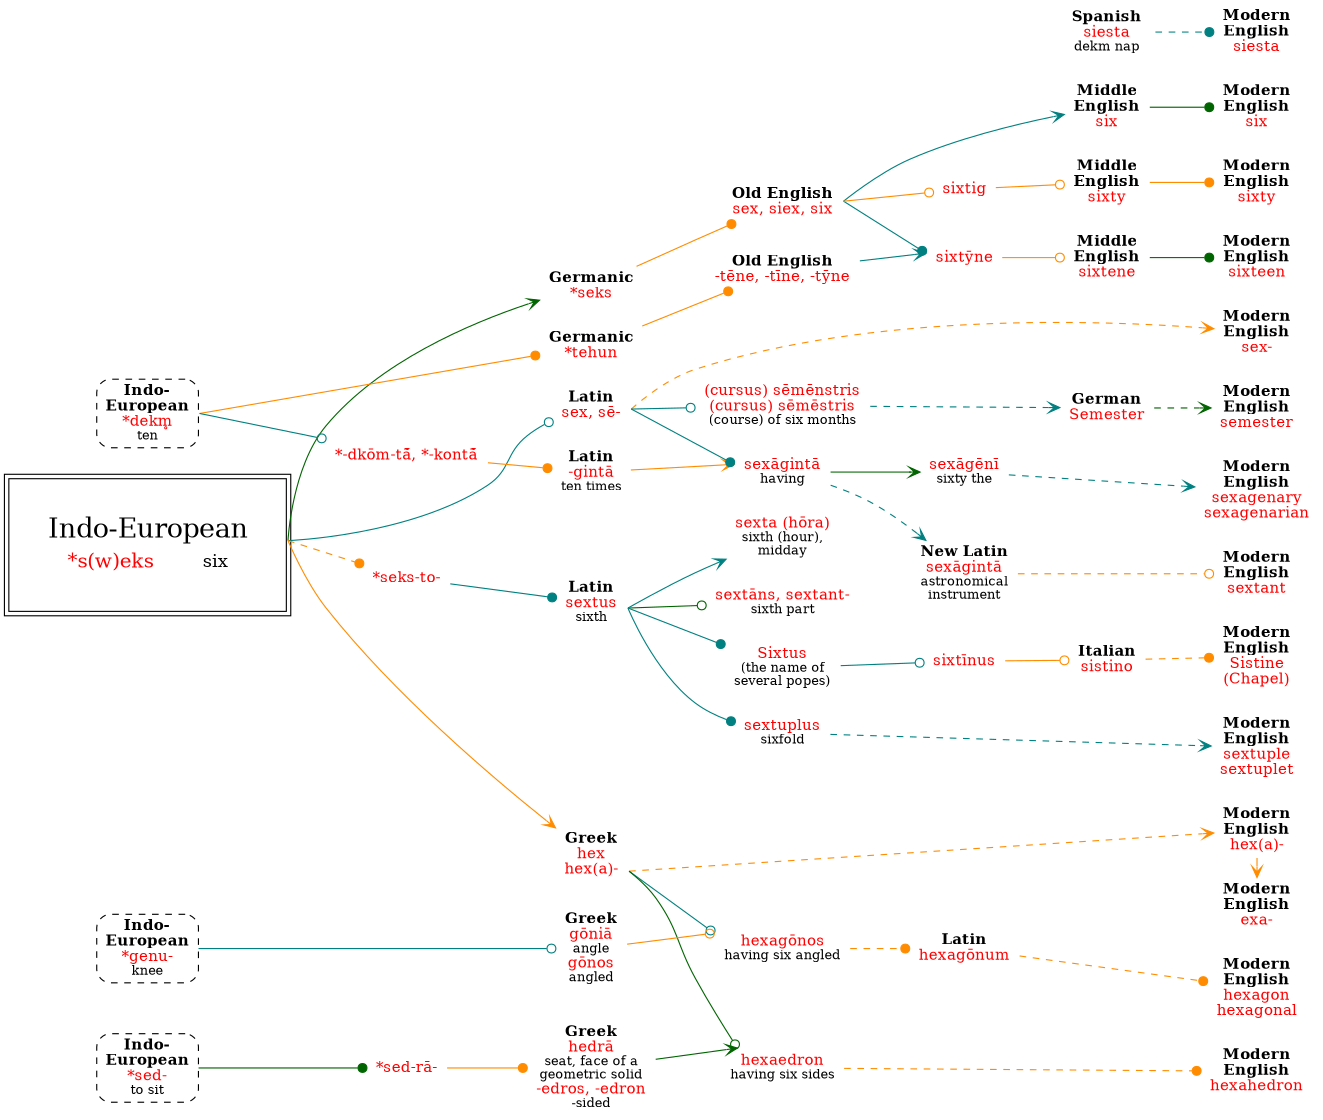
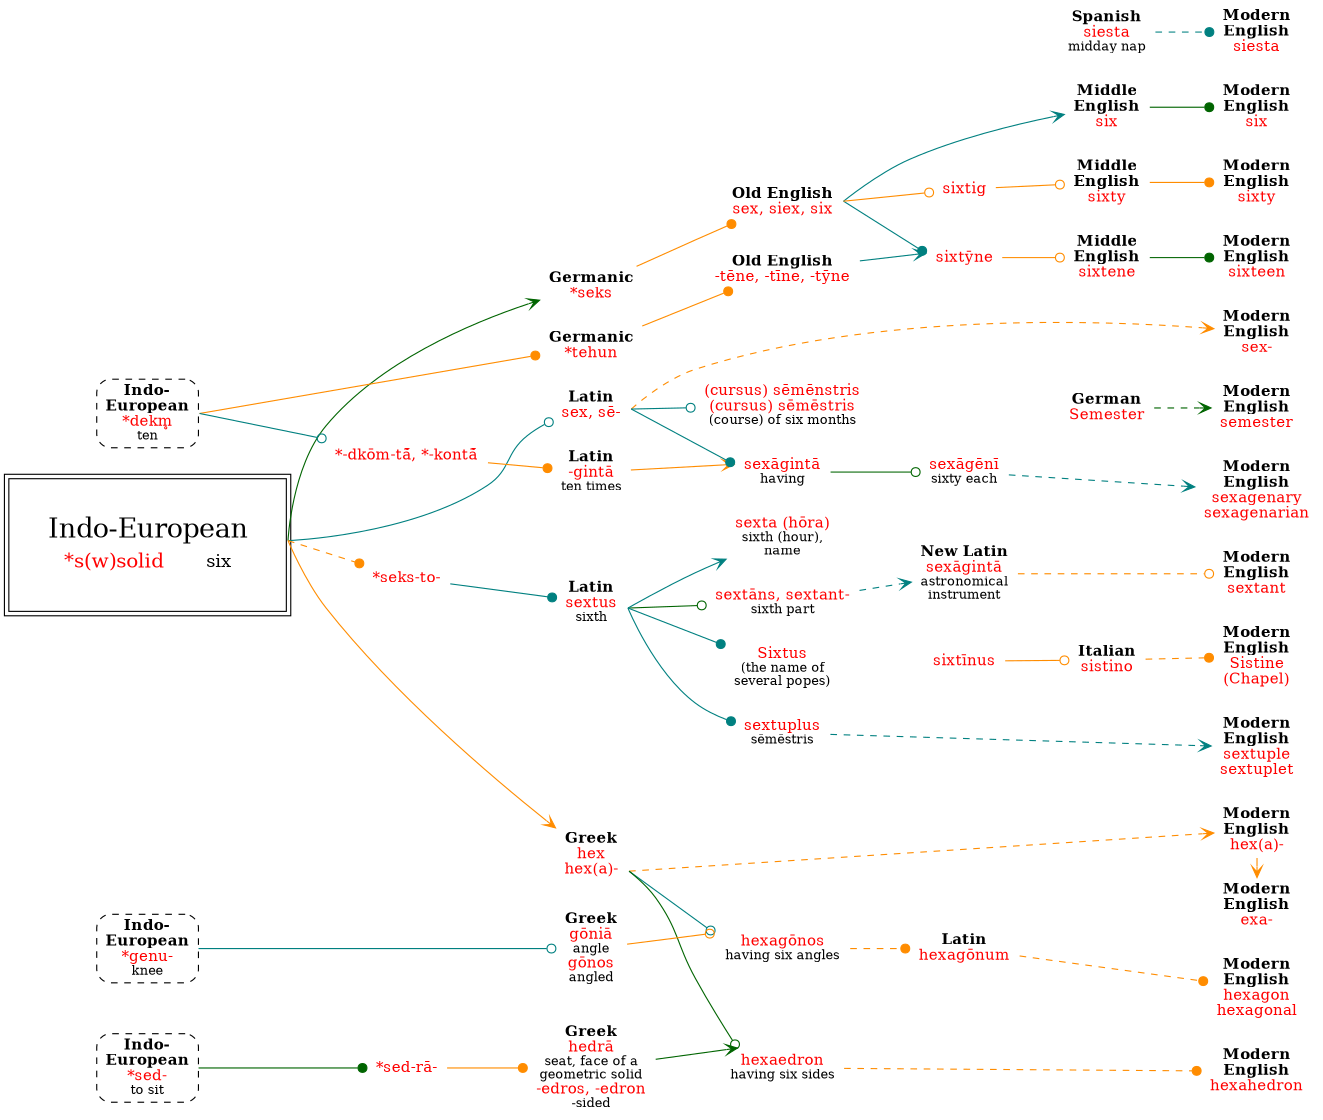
(1107, 46) -> (1107, 46)
(959, 407) -> none
(871, 472) -> (871, 472)
(965, 479) -> (965, 479)
(876, 505) -> (880, 587)
(783, 551) -> (783, 551)
(111, 562) -> (114, 562)
(878, 664) -> none
(783, 740) -> (783, 740)
(783, 955) -> (783, 955)
